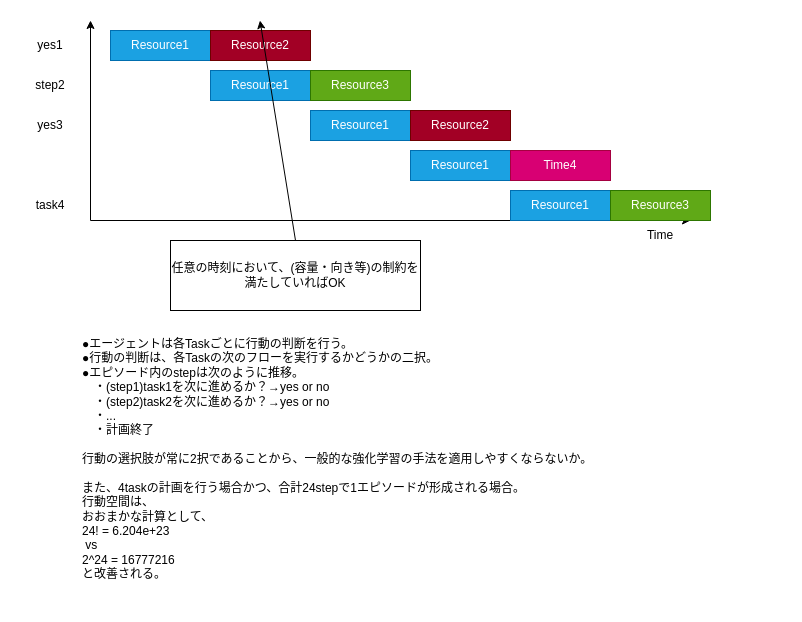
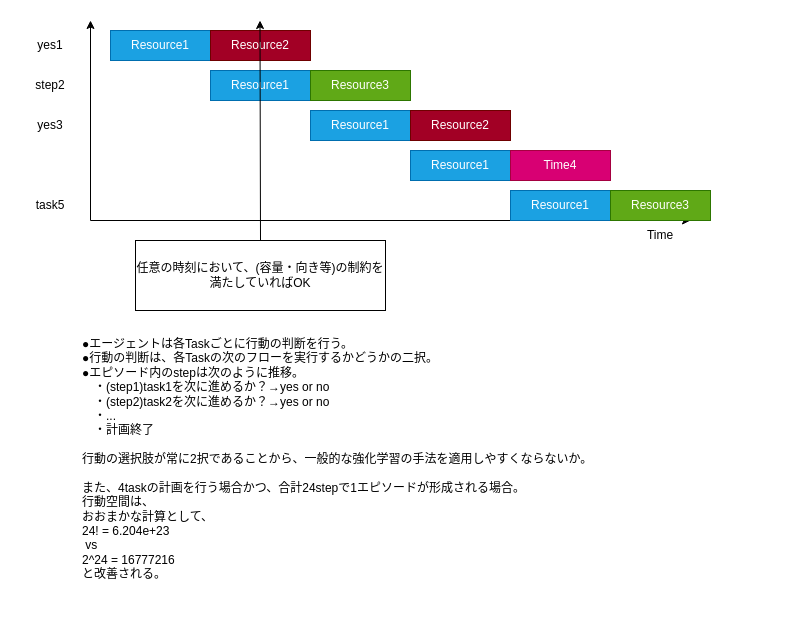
(51, 206) -> (51, 206)
(296, 276) -> (261, 276)
